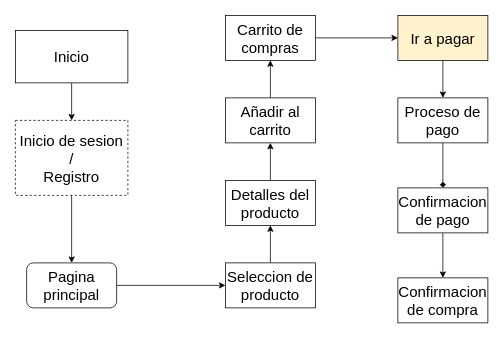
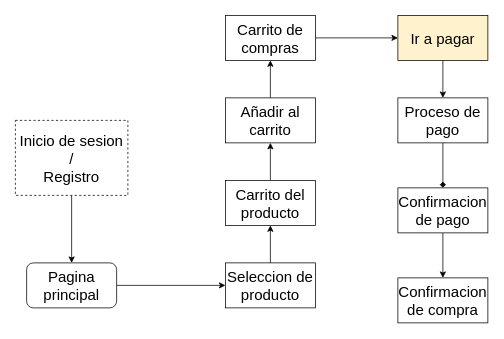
(72, 57) -> none
(72, 99) -> none
(270, 203) -> (270, 203)
